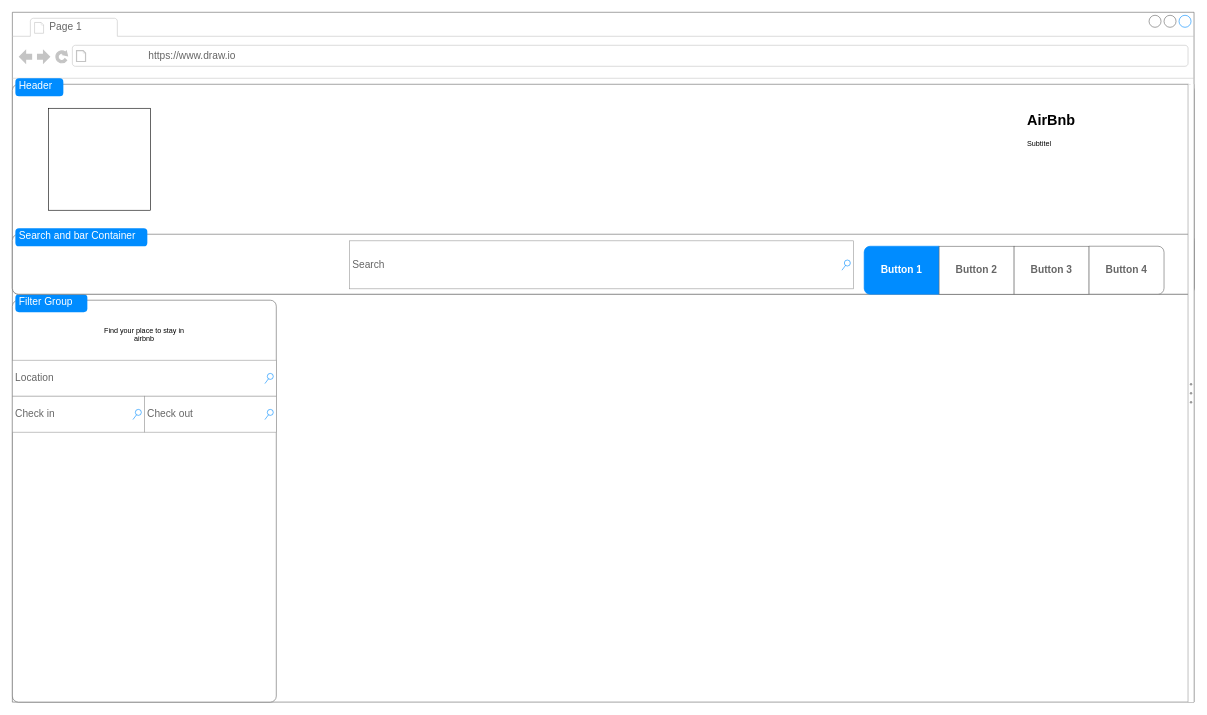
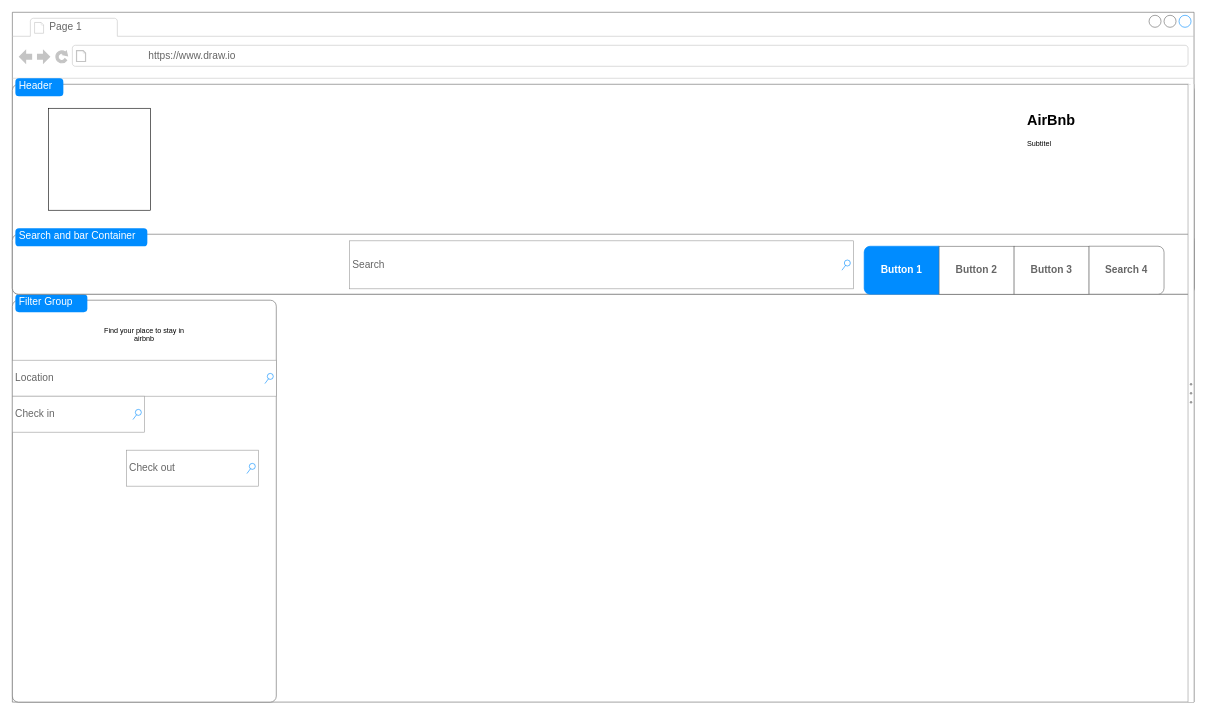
(1127, 270) -> (1127, 270)
(210, 414) -> (192, 468)
